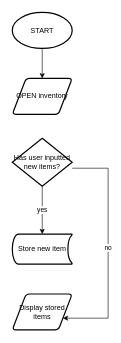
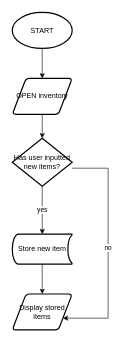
none -> (42, 132)
none -> (42, 288)
